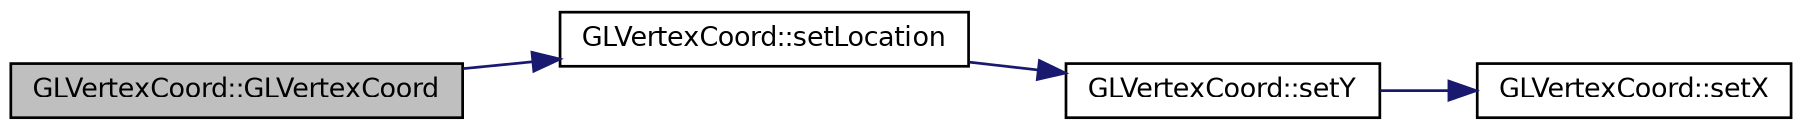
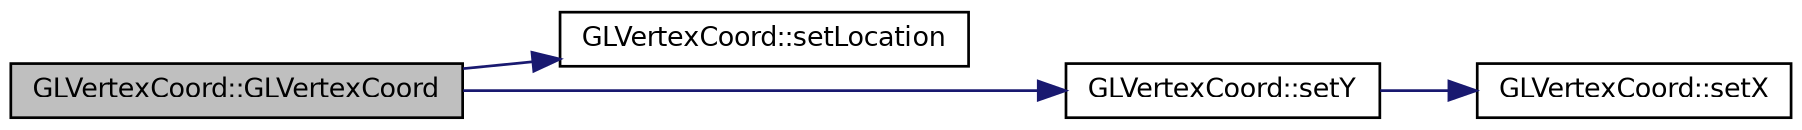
(1004, 66) -> (751, 91)
